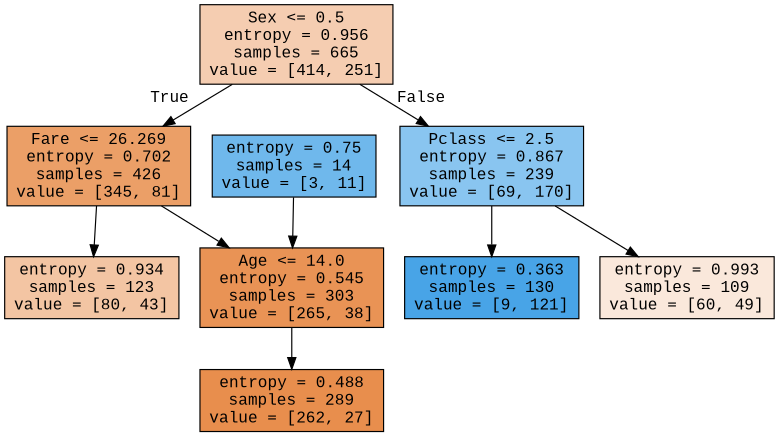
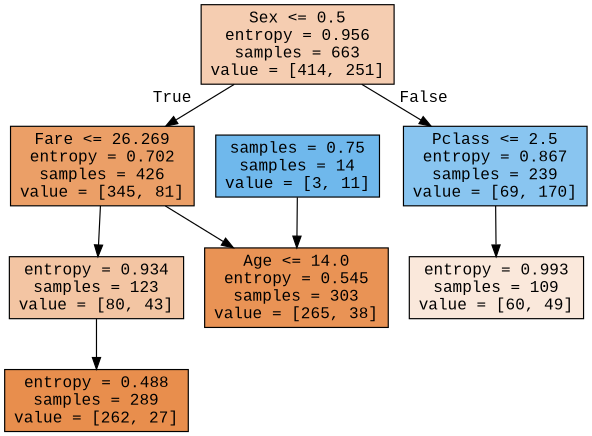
(296, 44) -> (298, 44)
(294, 166) -> (298, 166)
(492, 288) -> none
(292, 342) -> (96, 338)
